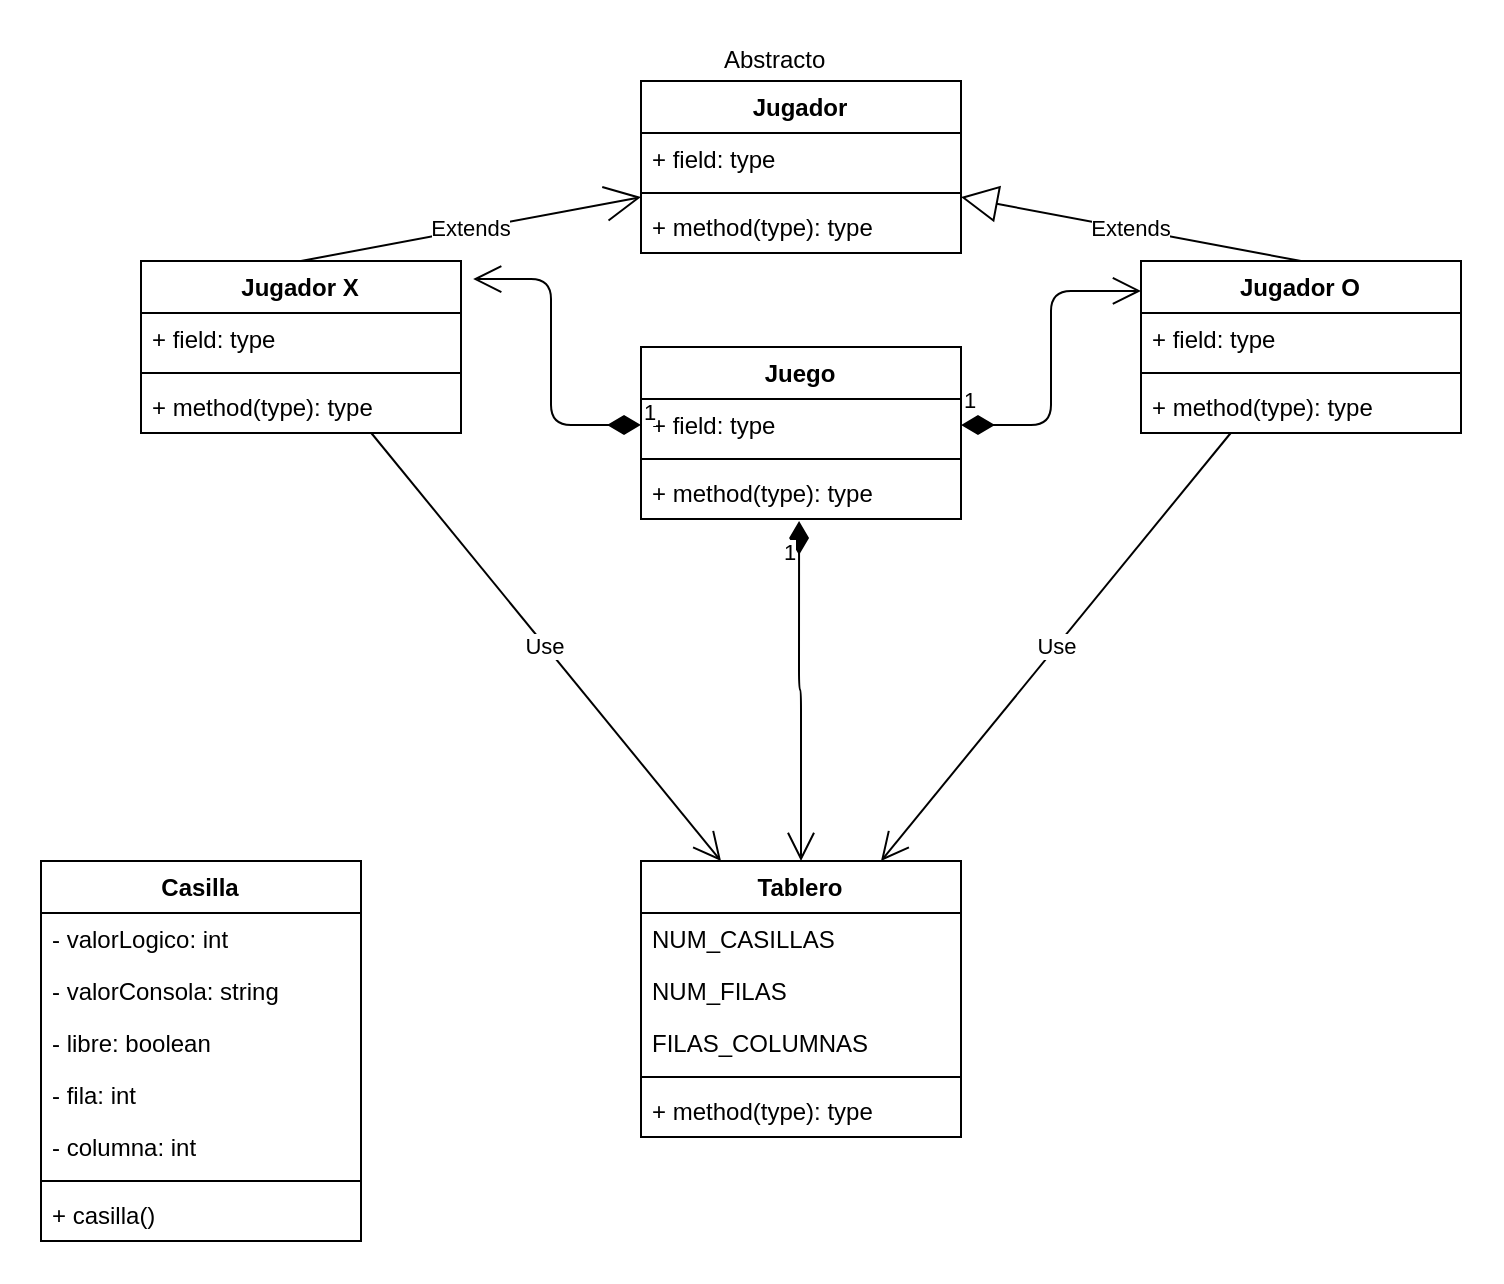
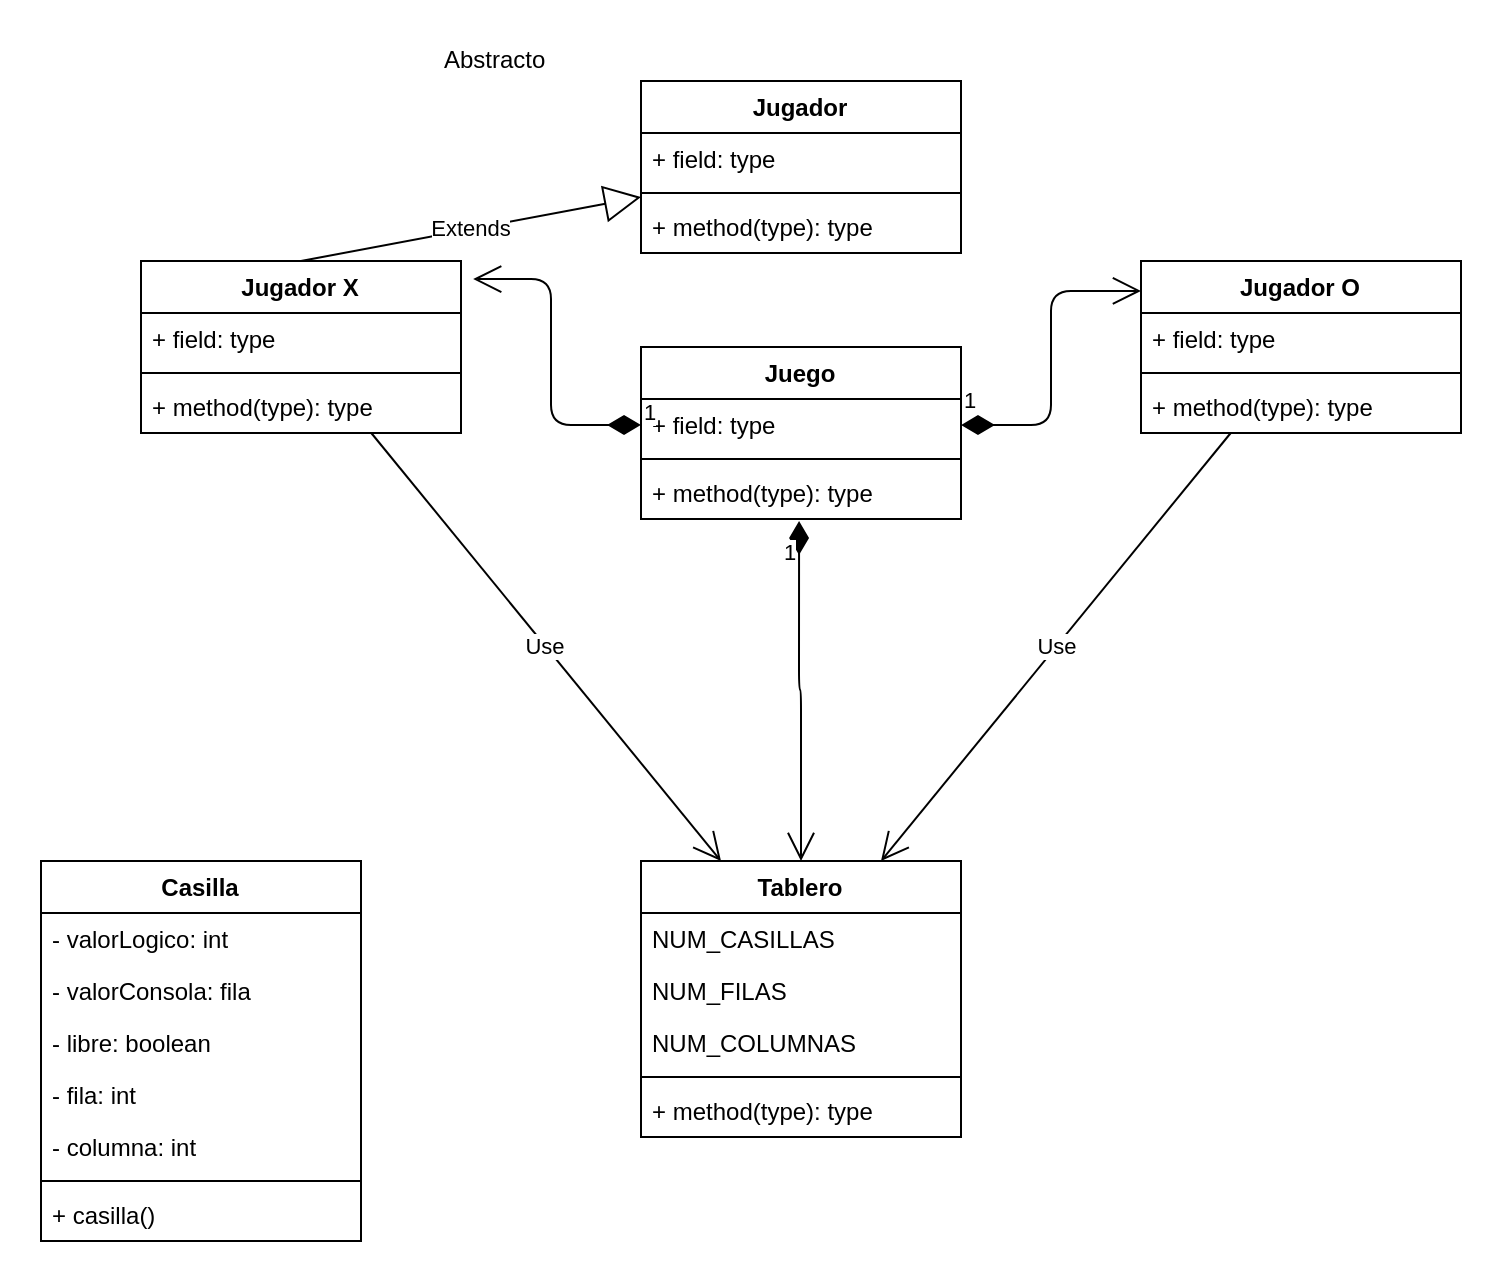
(791, 61) -> (511, 61)
(619, 201) -> (603, 204)
(1148, 232) -> none
(181, 992) -> (165, 992)
(746, 1044) -> (733, 1044)
